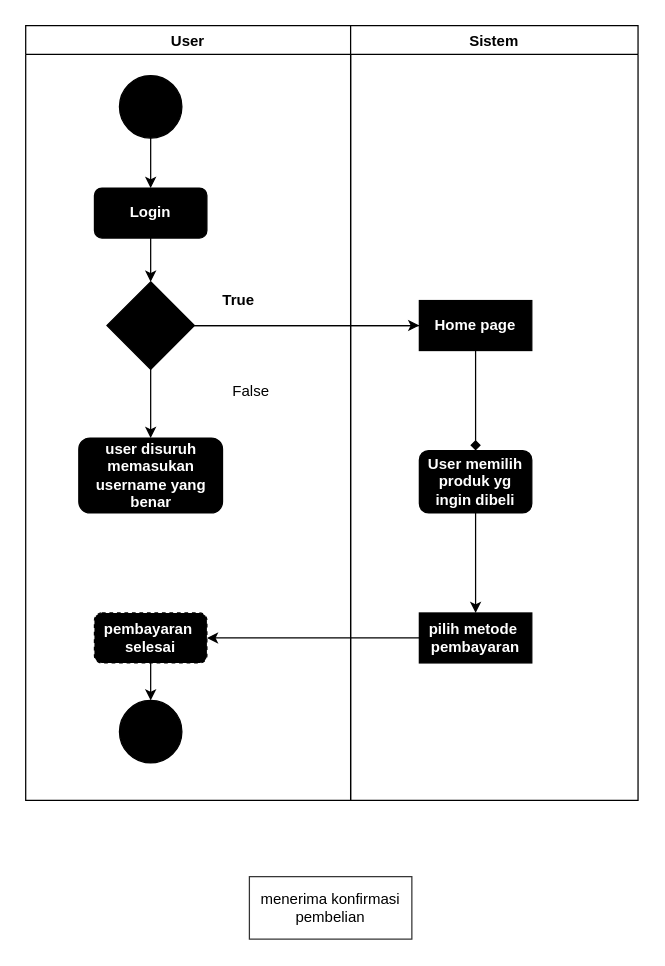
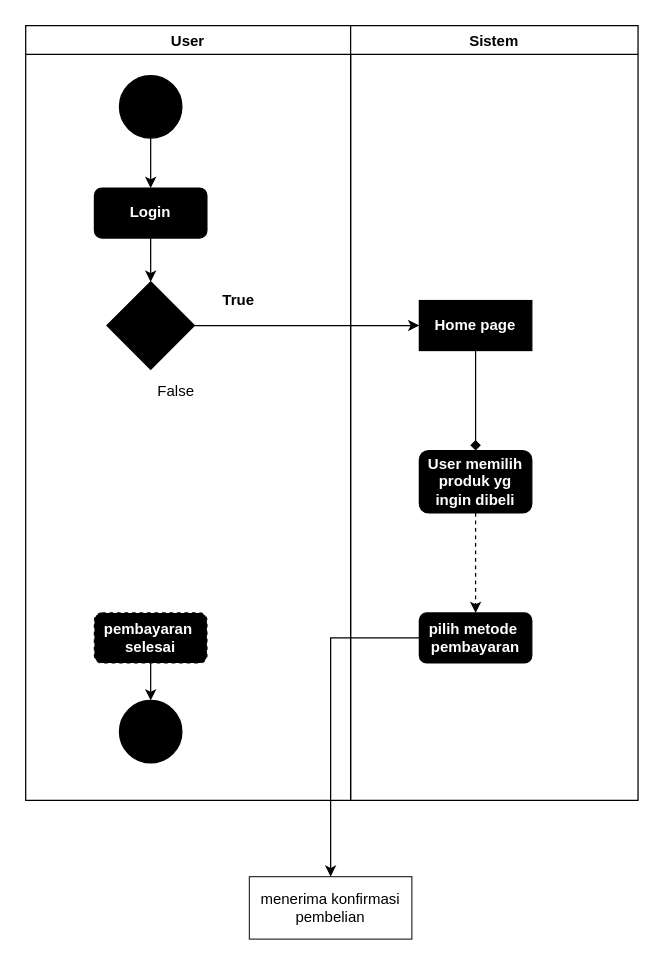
(251, 392) -> (176, 392)
(151, 399) -> none
(151, 476) -> none
(476, 559) -> (476, 559)
(274, 638) -> (331, 753)
(476, 638) -> (476, 638)
